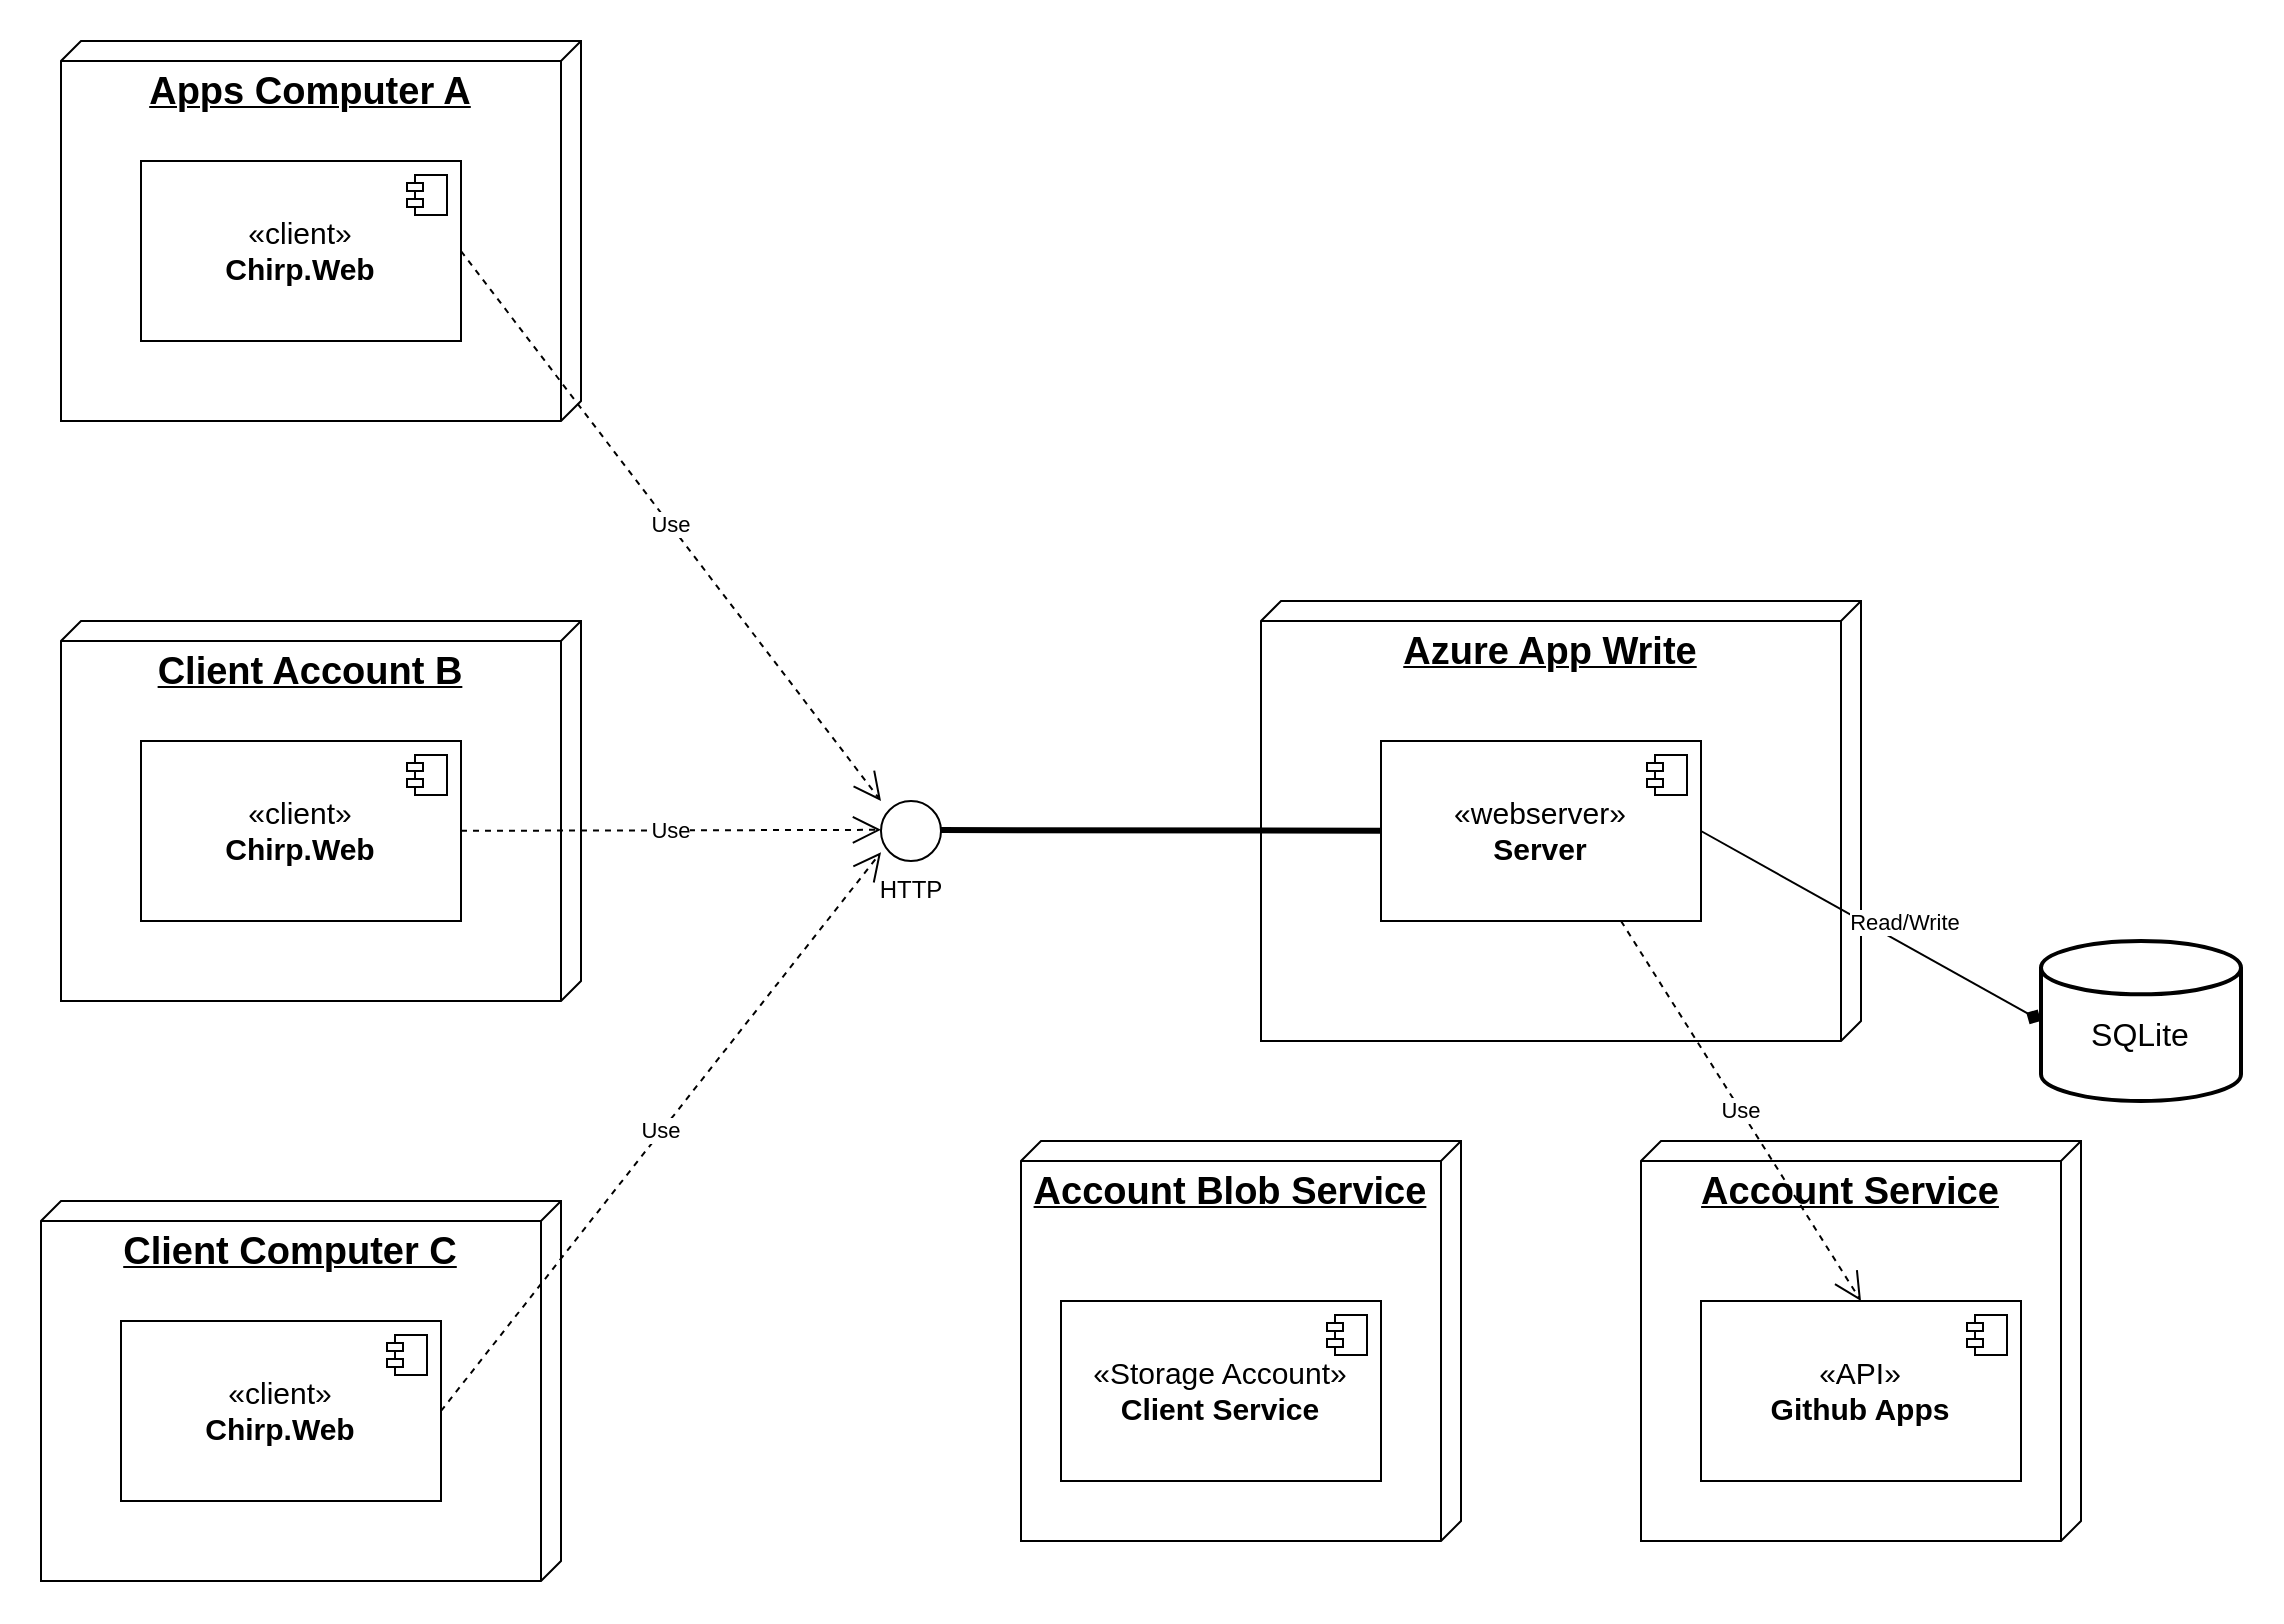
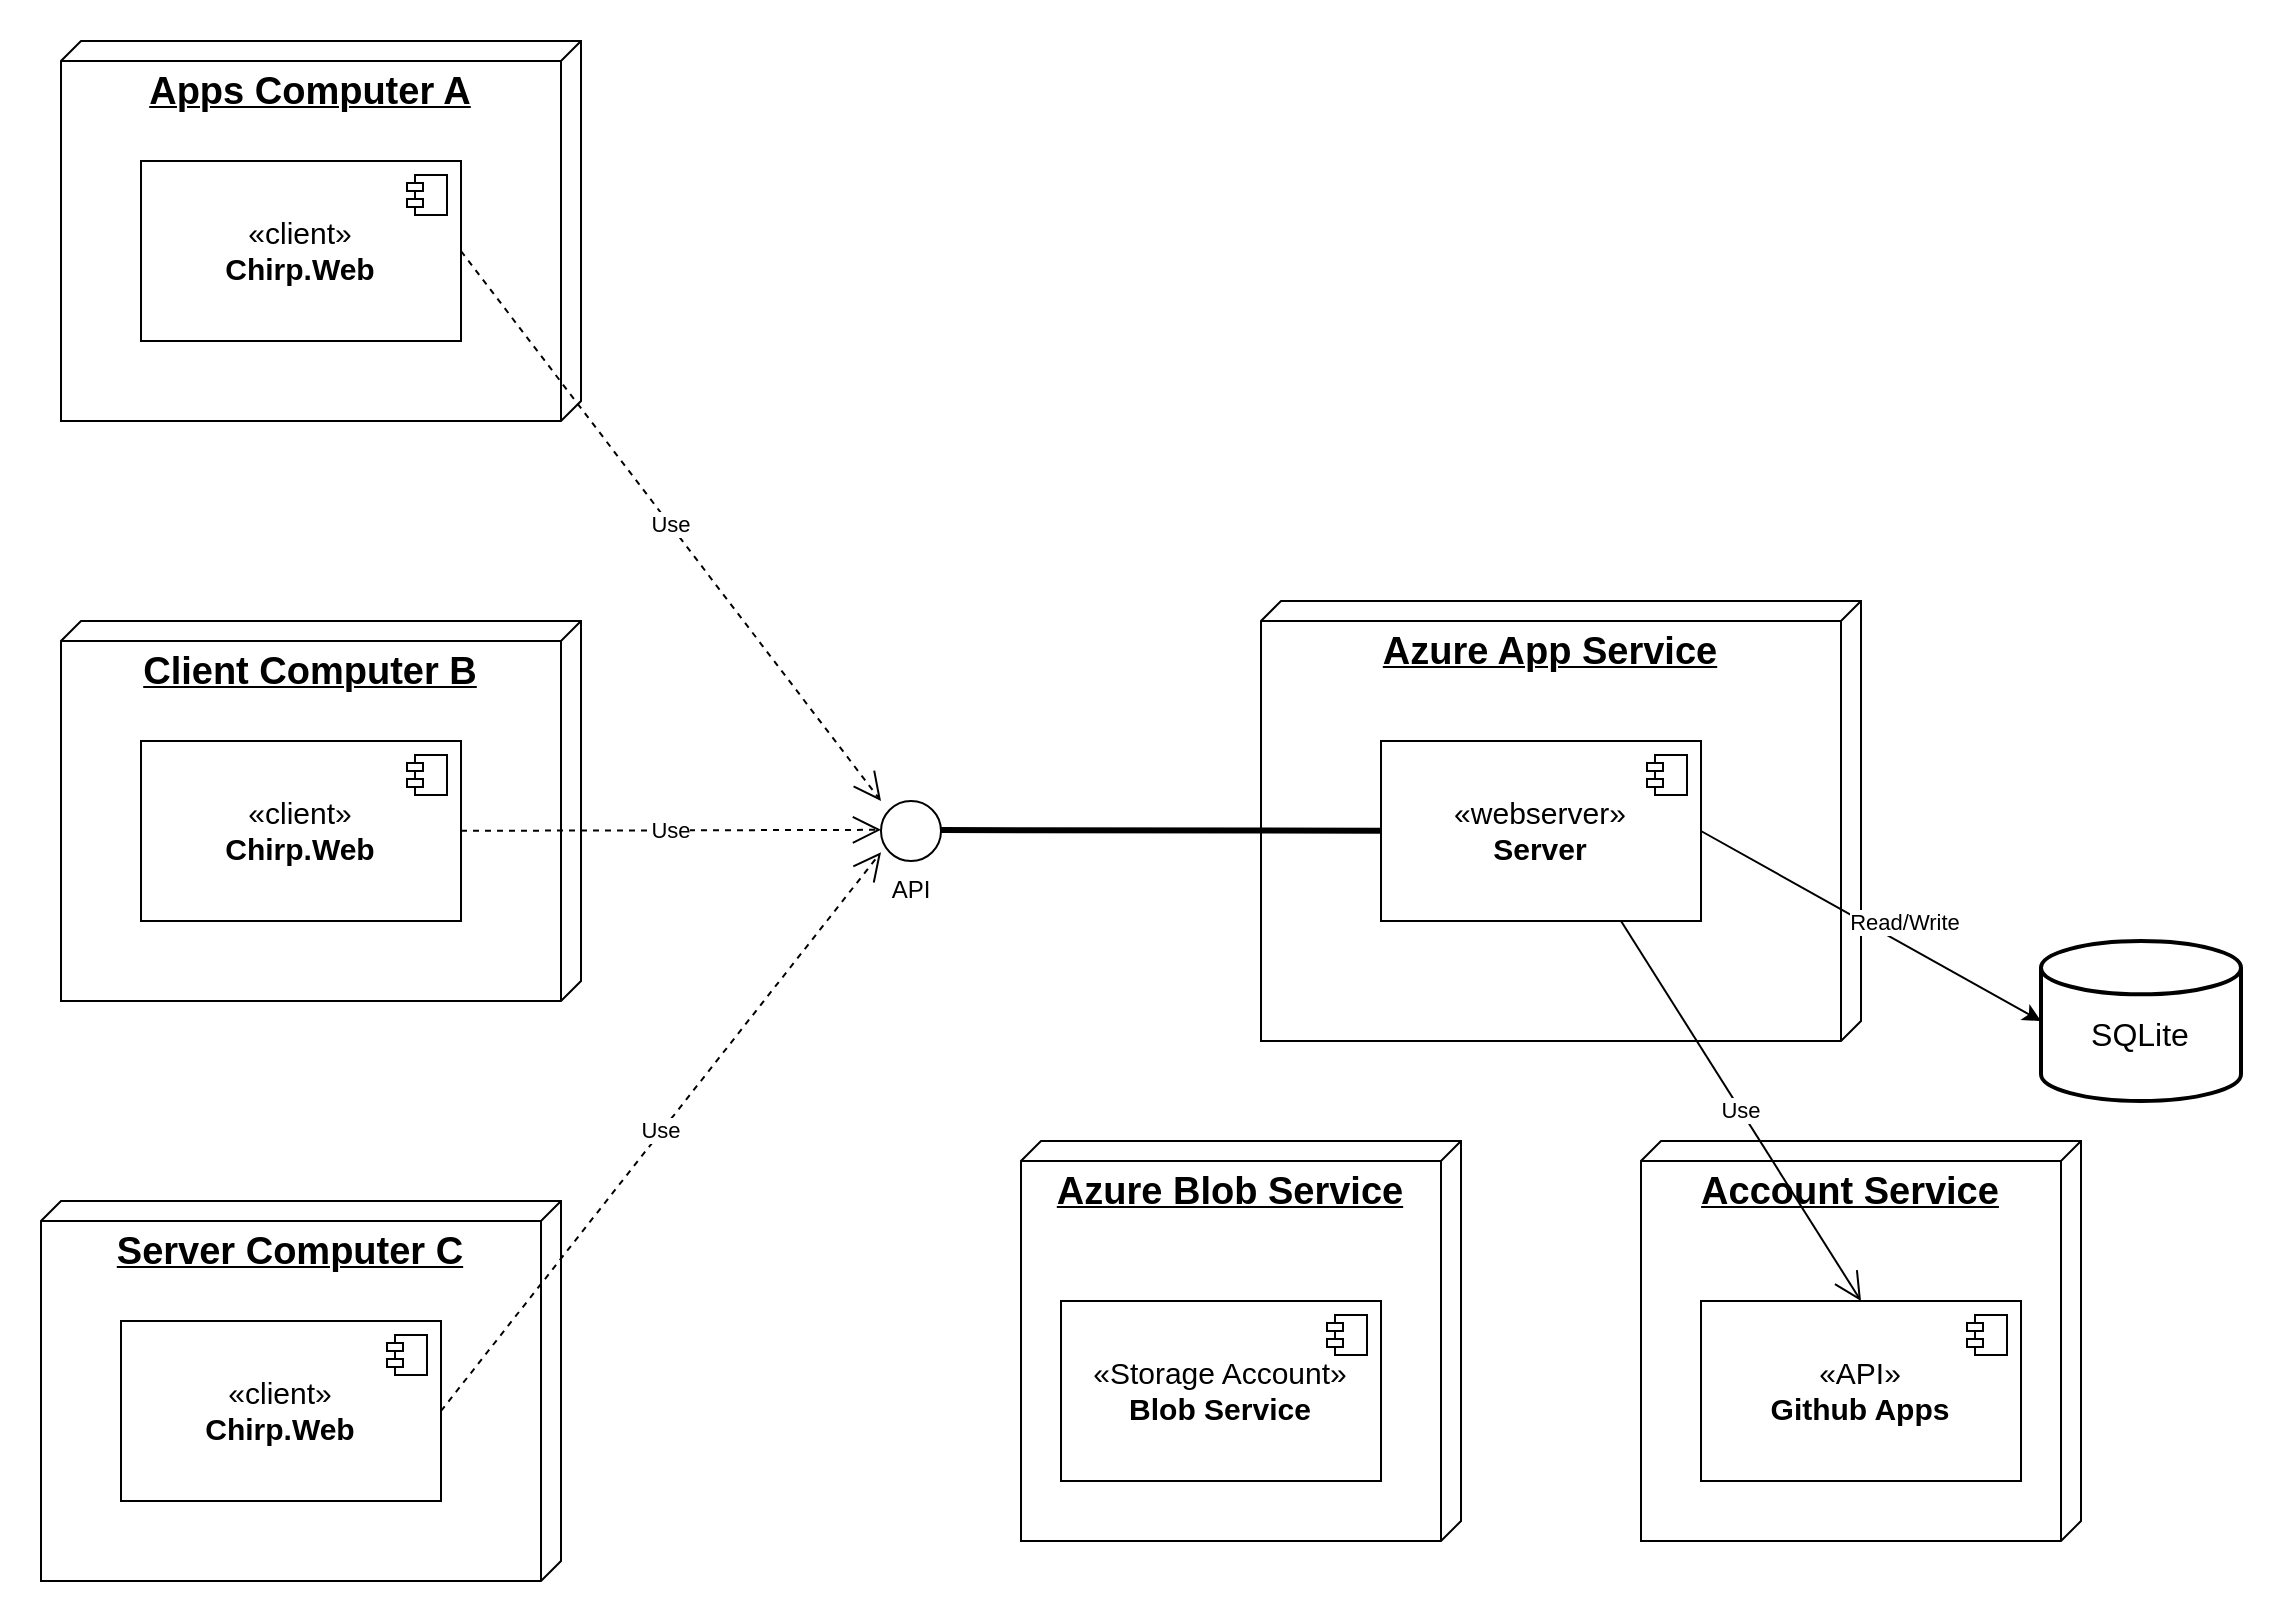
(1551, 645) -> (1551, 645)
(311, 665) -> (311, 665)
(912, 891) -> (912, 891)
(1677, 1009) -> (1677, 1009)
(2027, 1013) -> (2027, 1013)
(1231, 1185) -> (1231, 1185)
(291, 1245) -> (291, 1245)
(1221, 1391) -> (1221, 1391)
